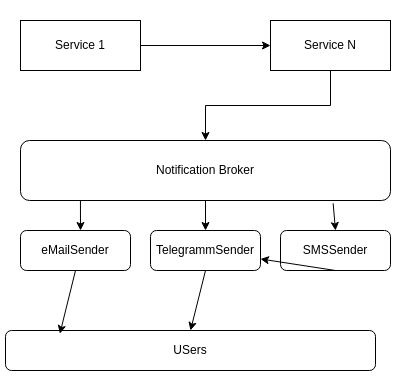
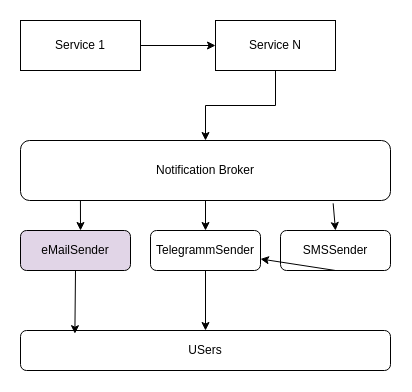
(331, 46) -> (276, 46)
(76, 251) -> (76, 251)
(191, 351) -> (206, 351)
